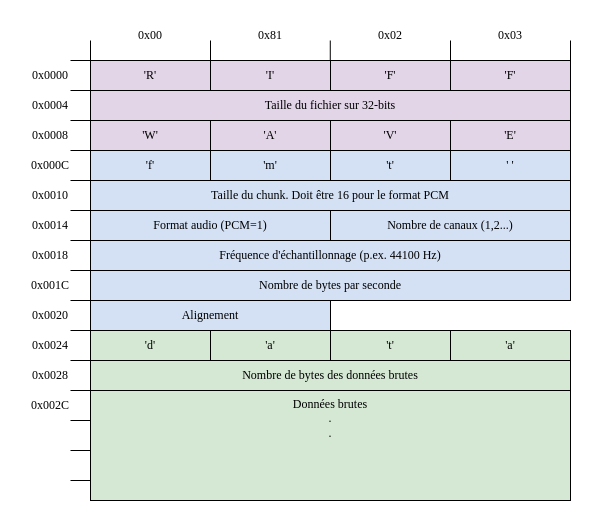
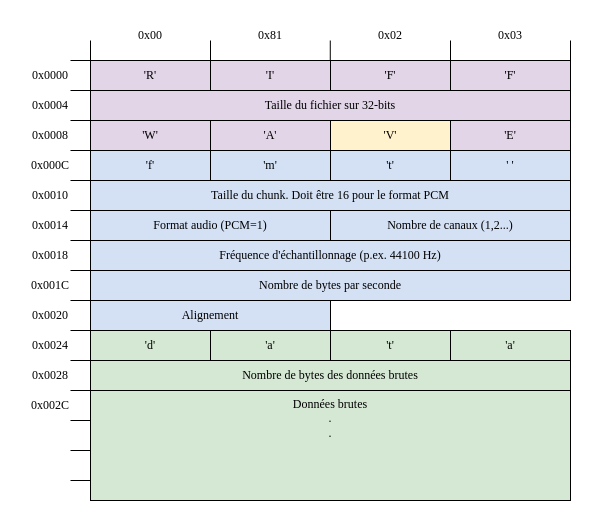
(391, 136) -> (391, 136)
